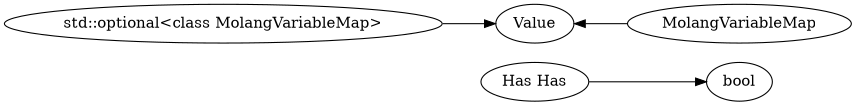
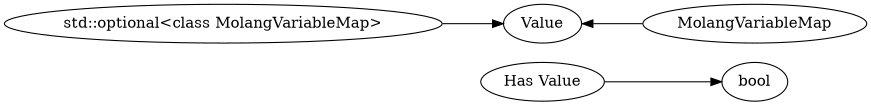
(535, 82) -> (543, 82)
